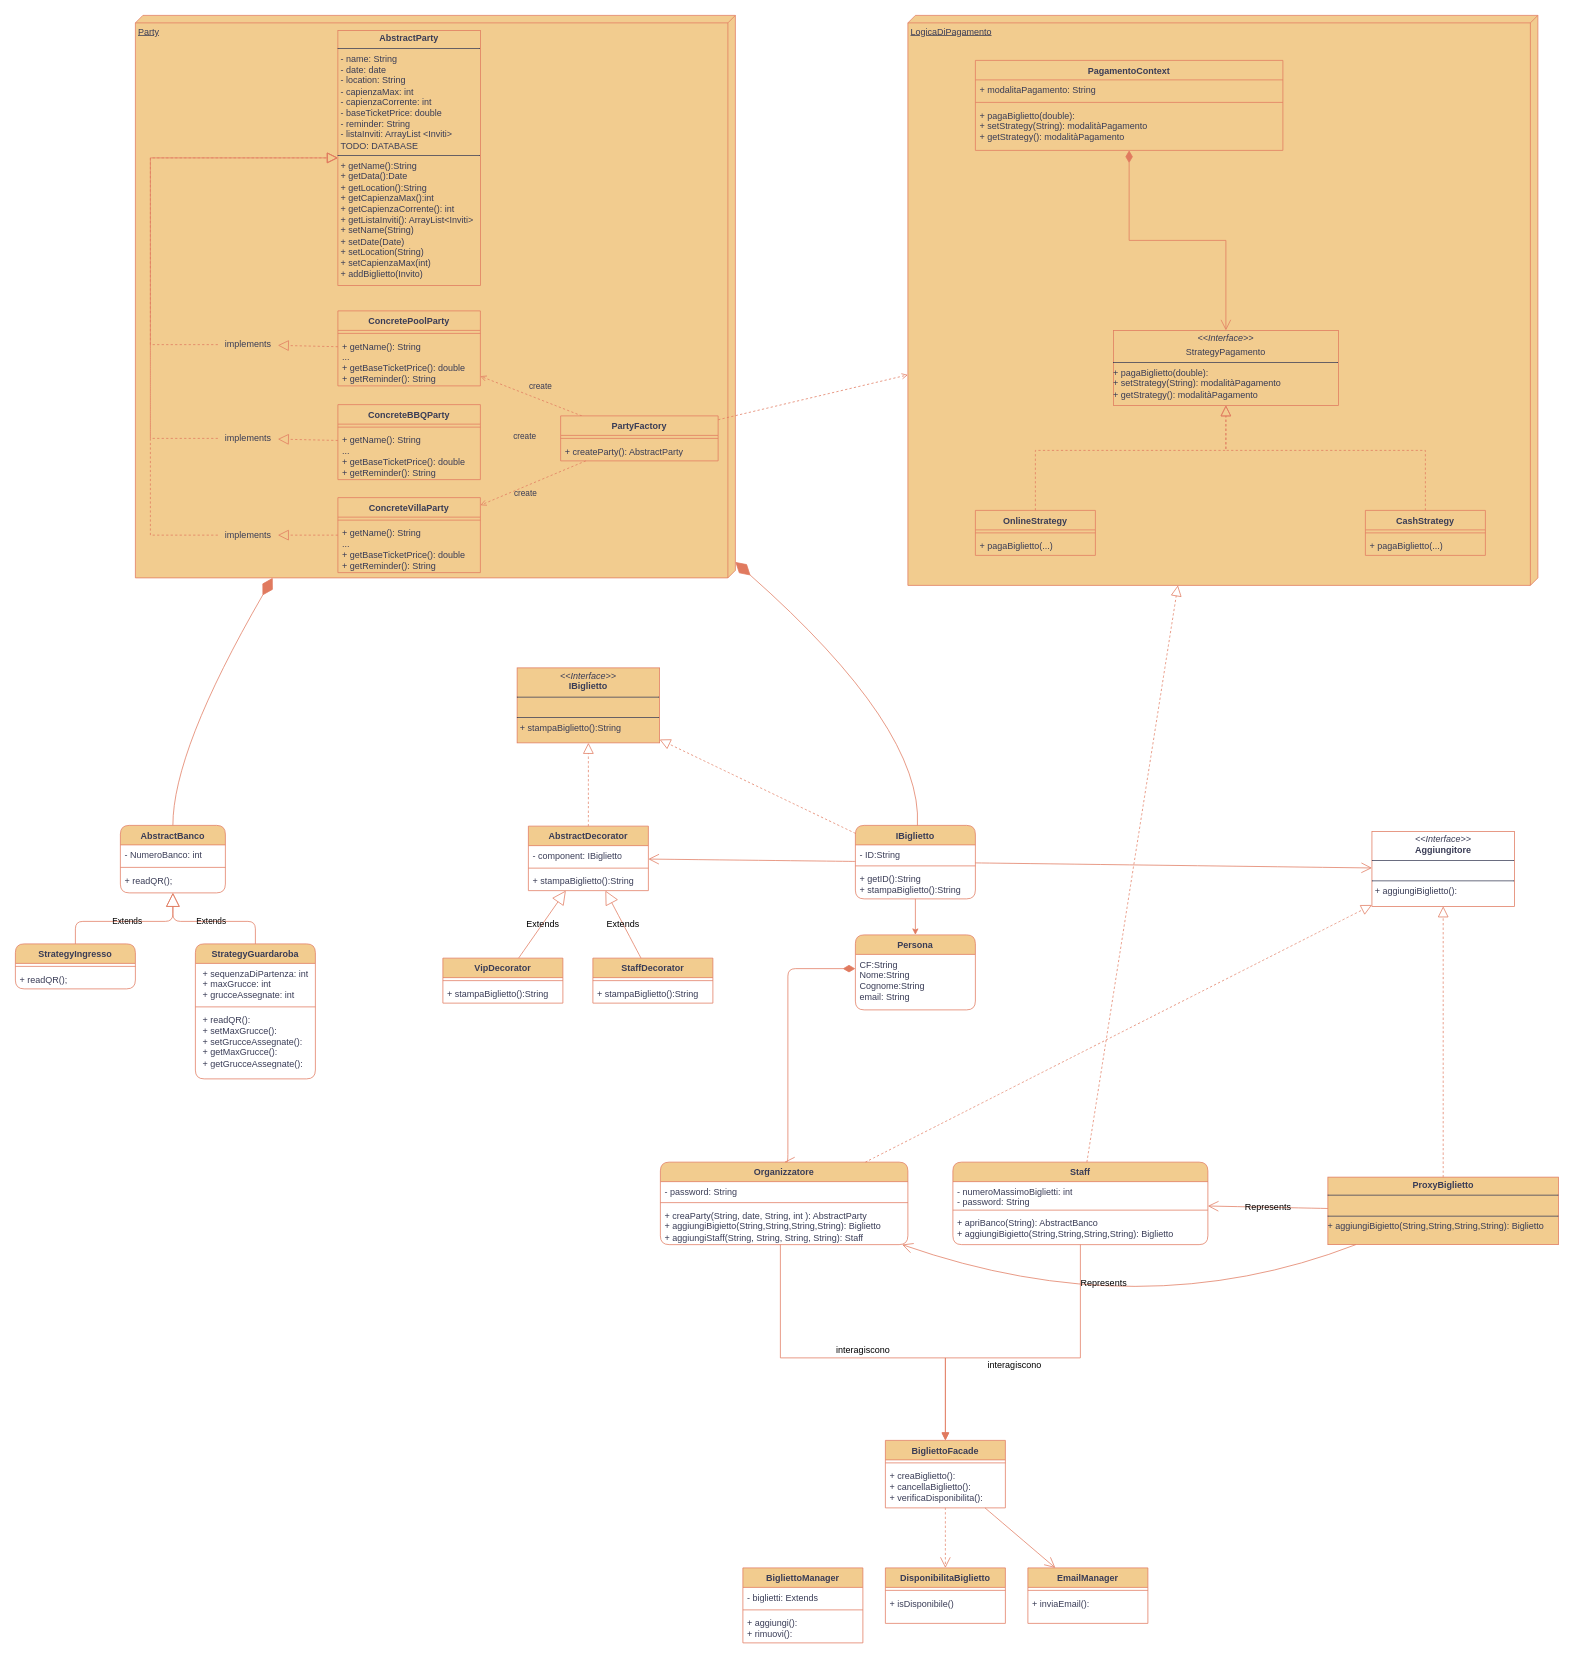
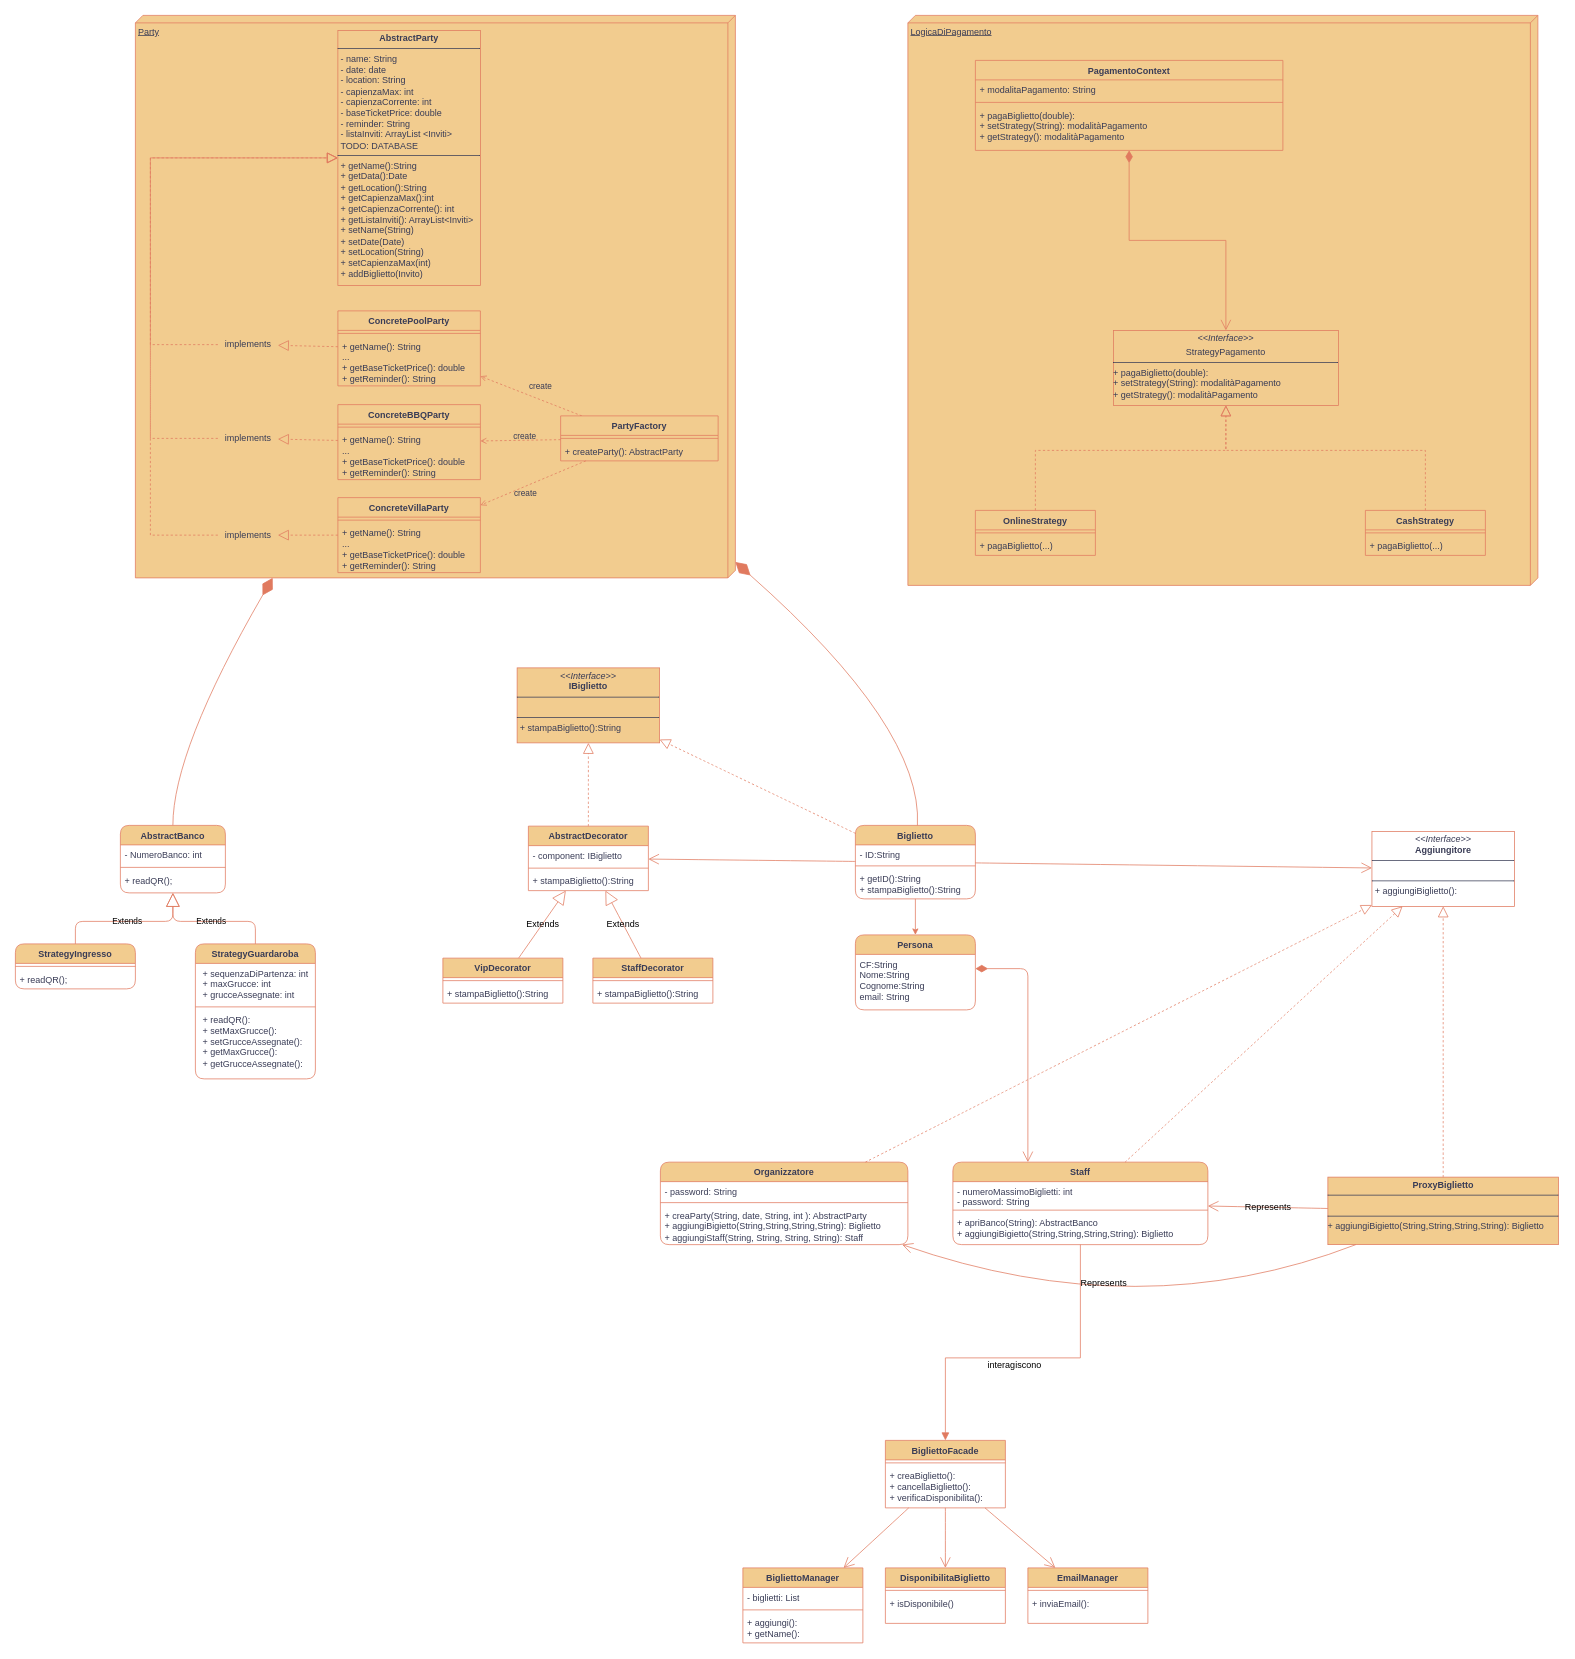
(819, 396) -> (520, 440)
(915, 836) -> (915, 836)
(1132, 879) -> (1261, 1037)
(815, 969) -> none
none -> (1009, 969)
(805, 1358) -> none
none -> (876, 1538)
(945, 1539) -> (945, 1539)
(790, 1598) -> (781, 1598)
(775, 1629) -> (775, 1629)
